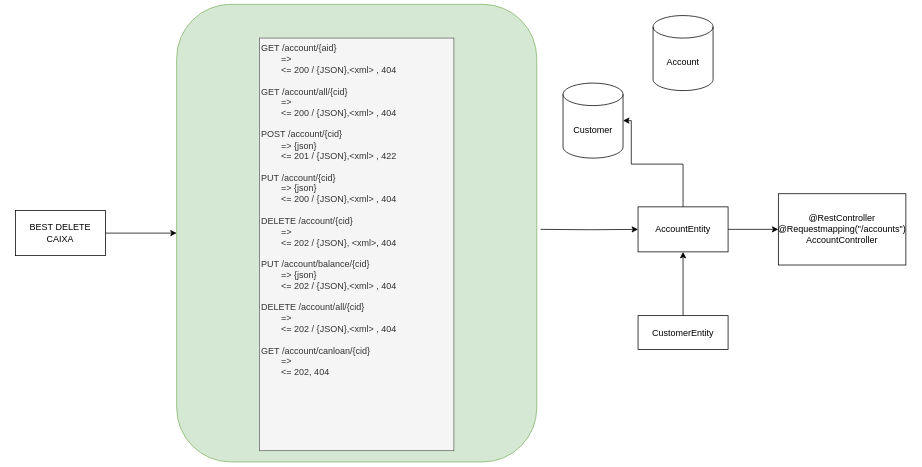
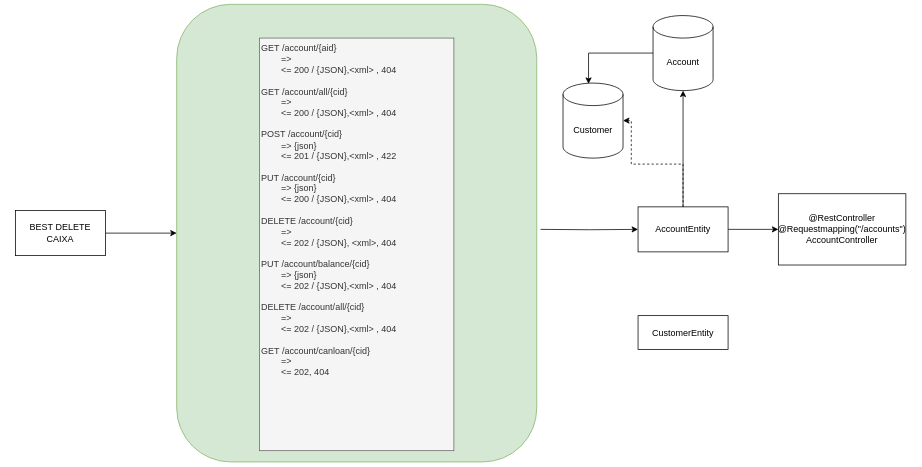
none -> (588, 64)
none -> (683, 97)
(632, 164) -> (632, 164)
(683, 258) -> none
